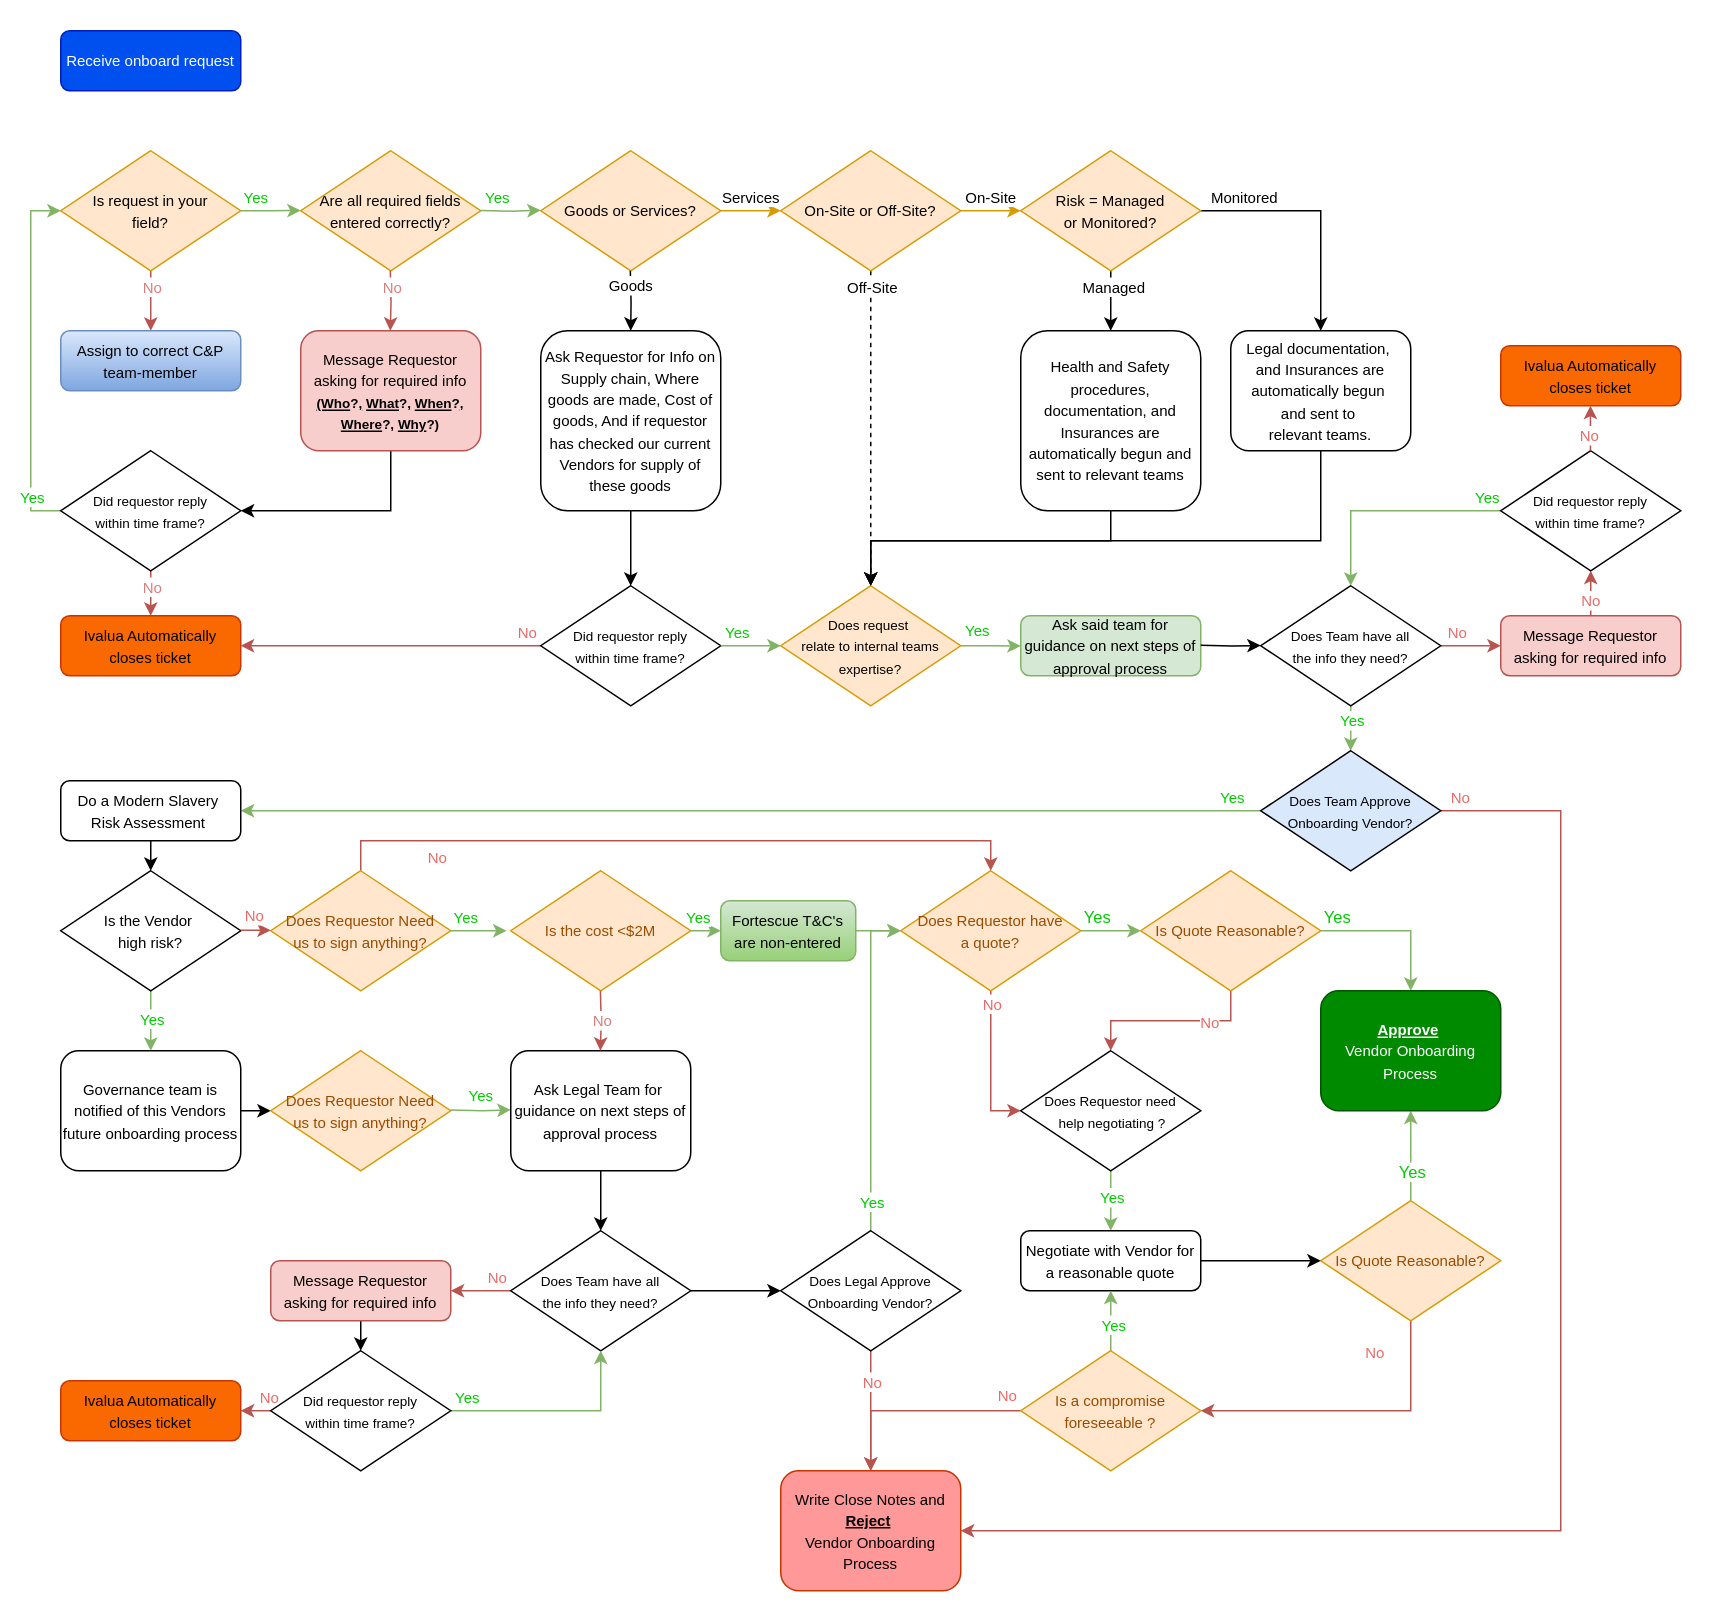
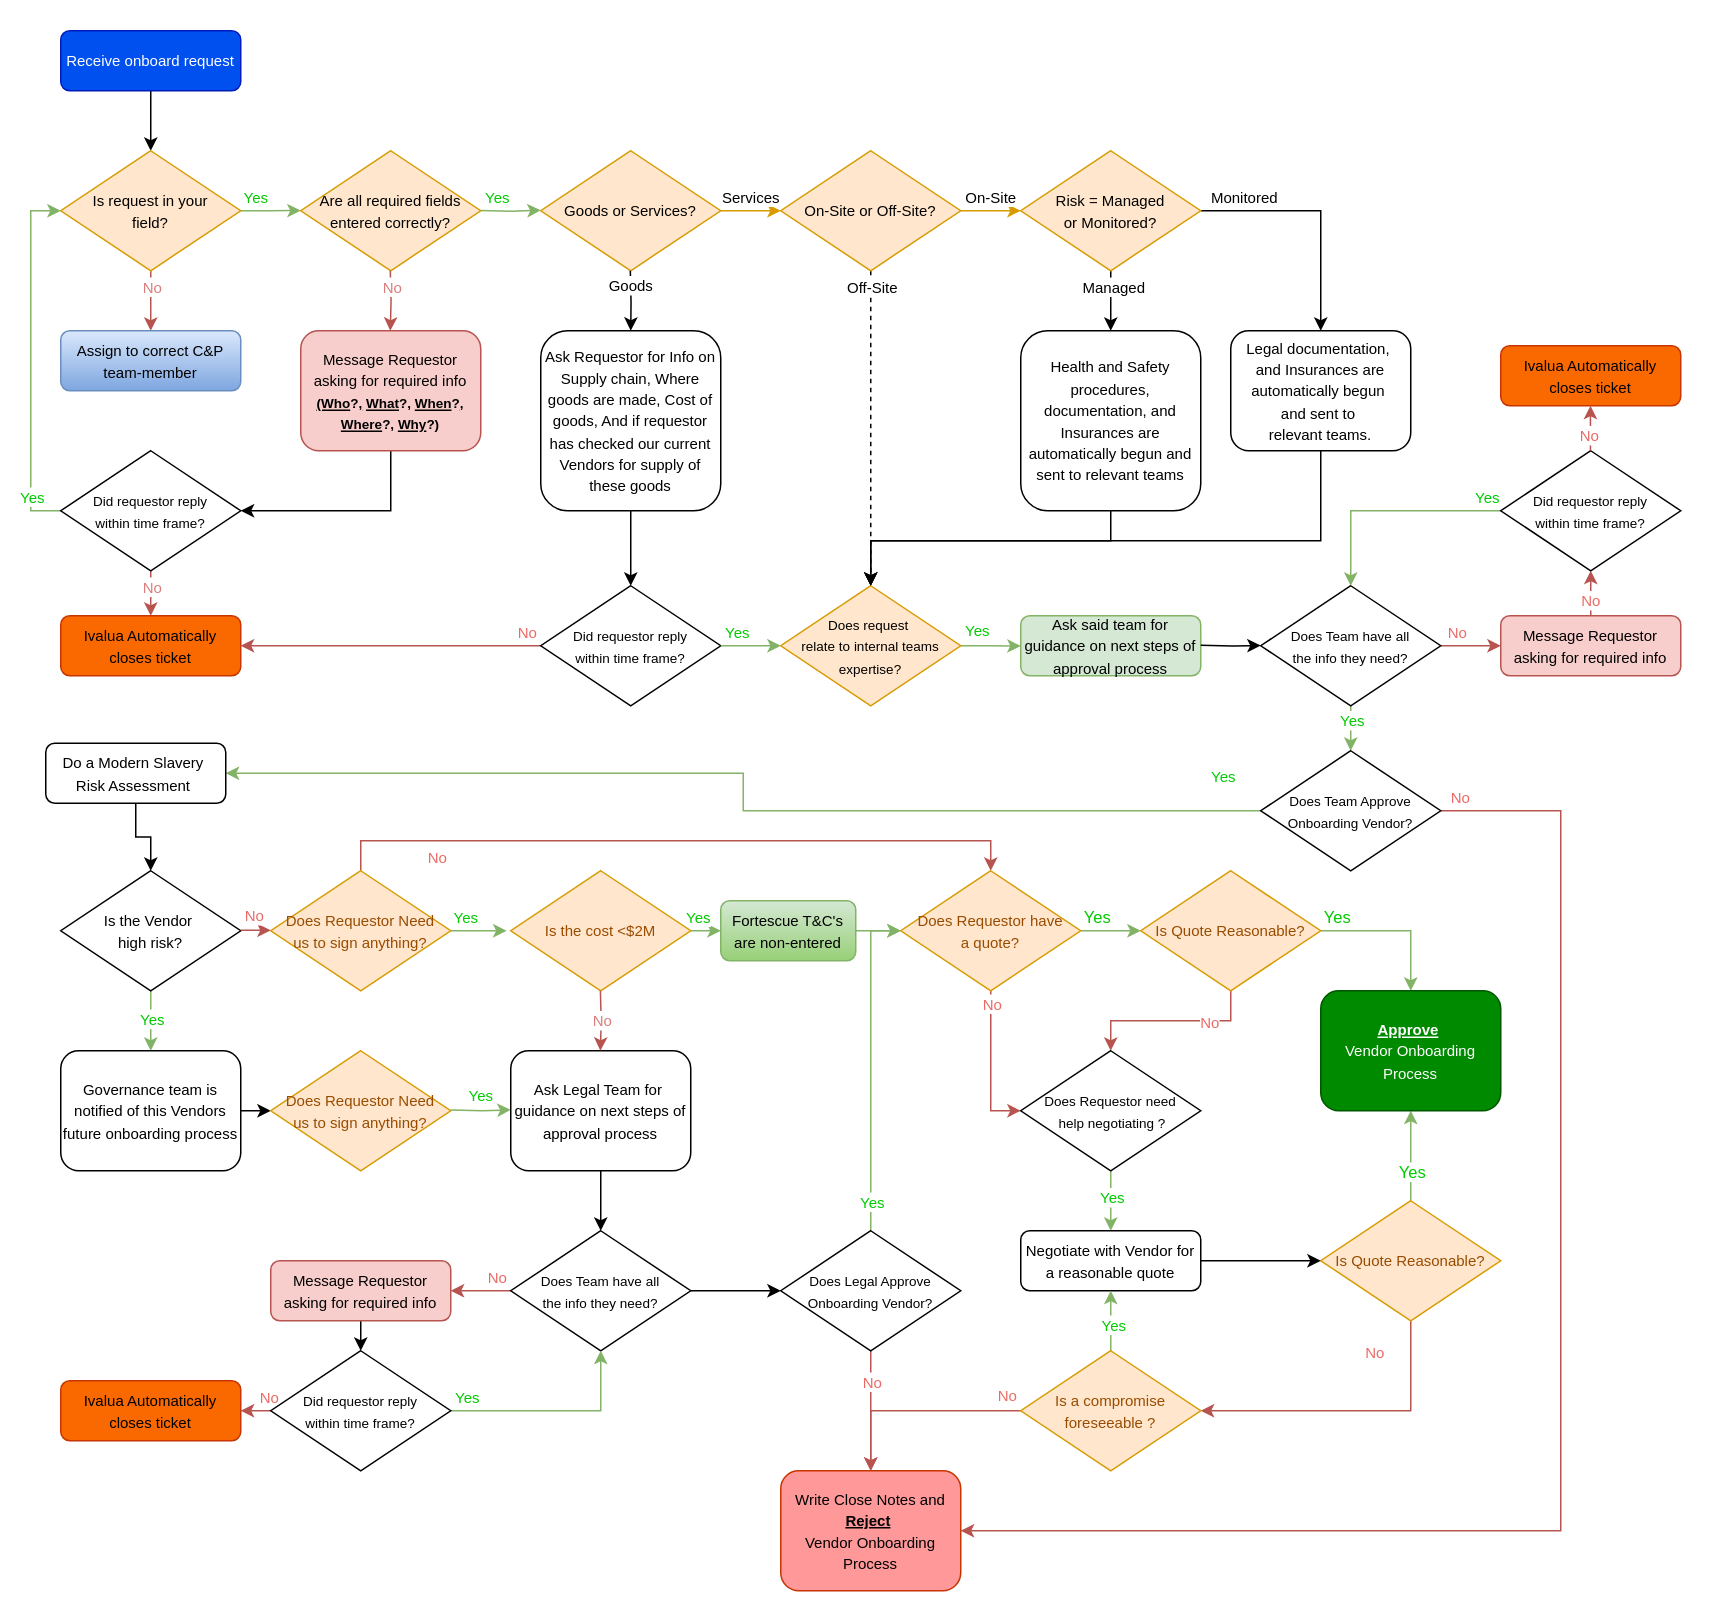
none -> (151, 116)
(151, 811) -> (136, 773)
(1351, 811) -> (1351, 811)
